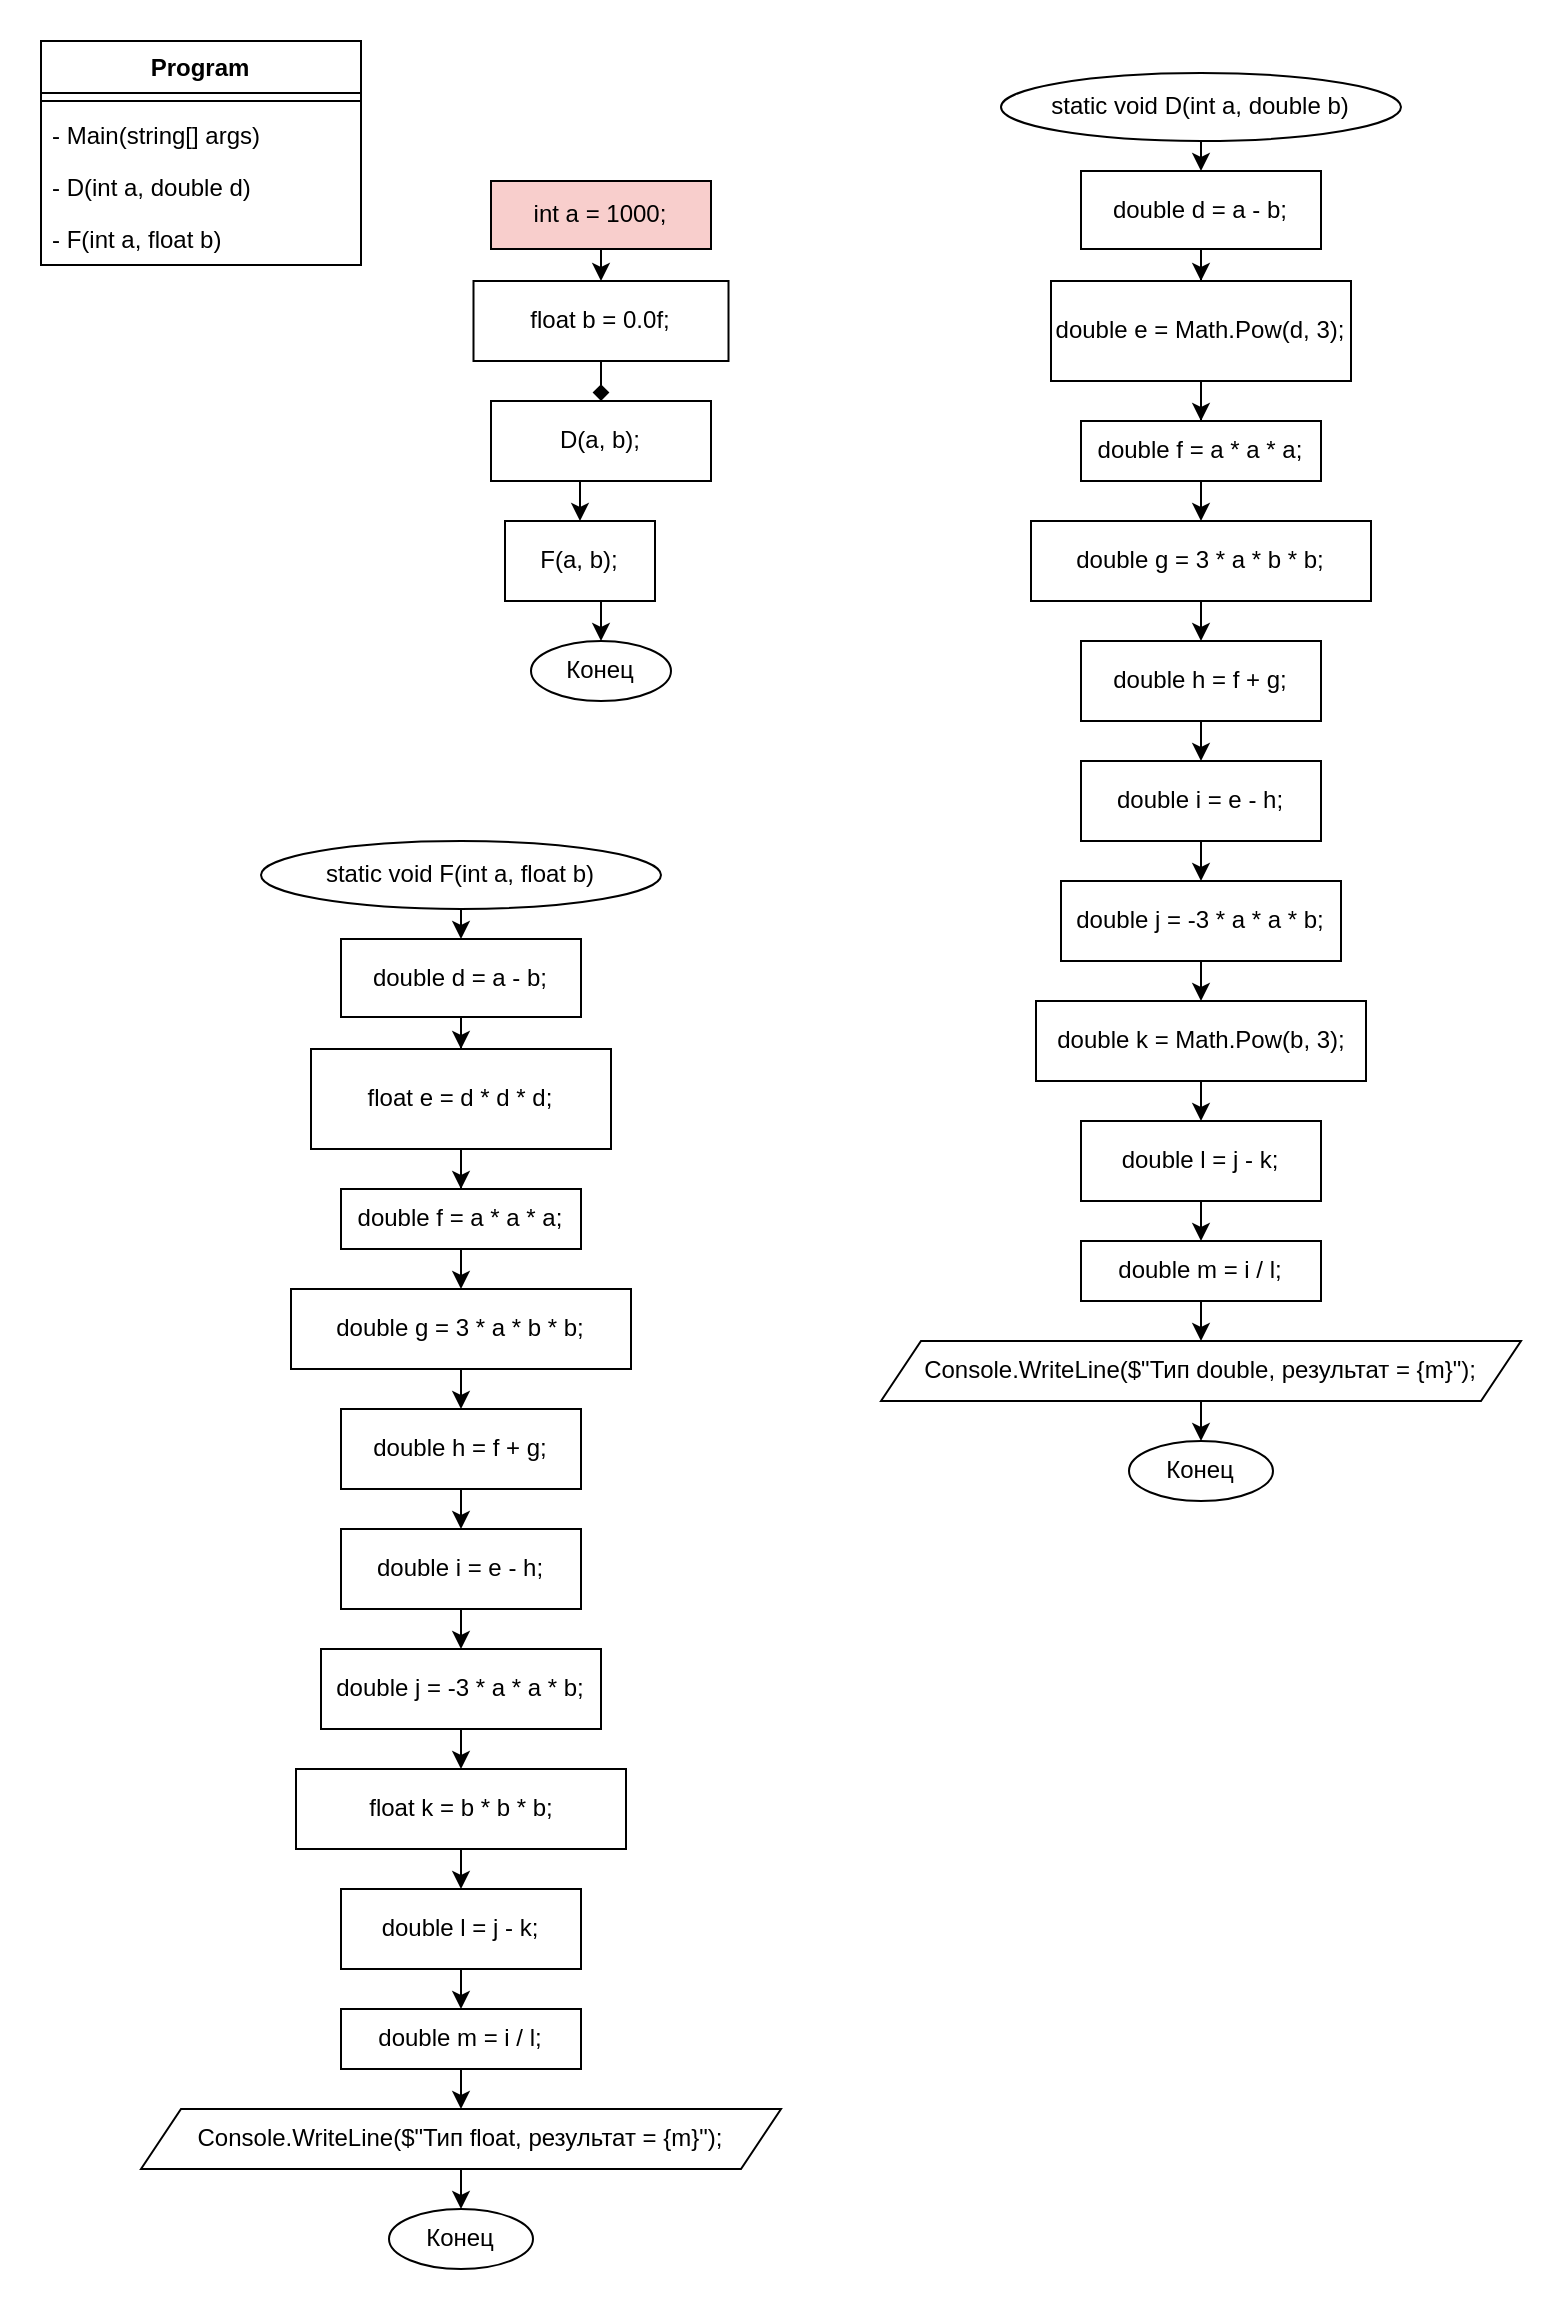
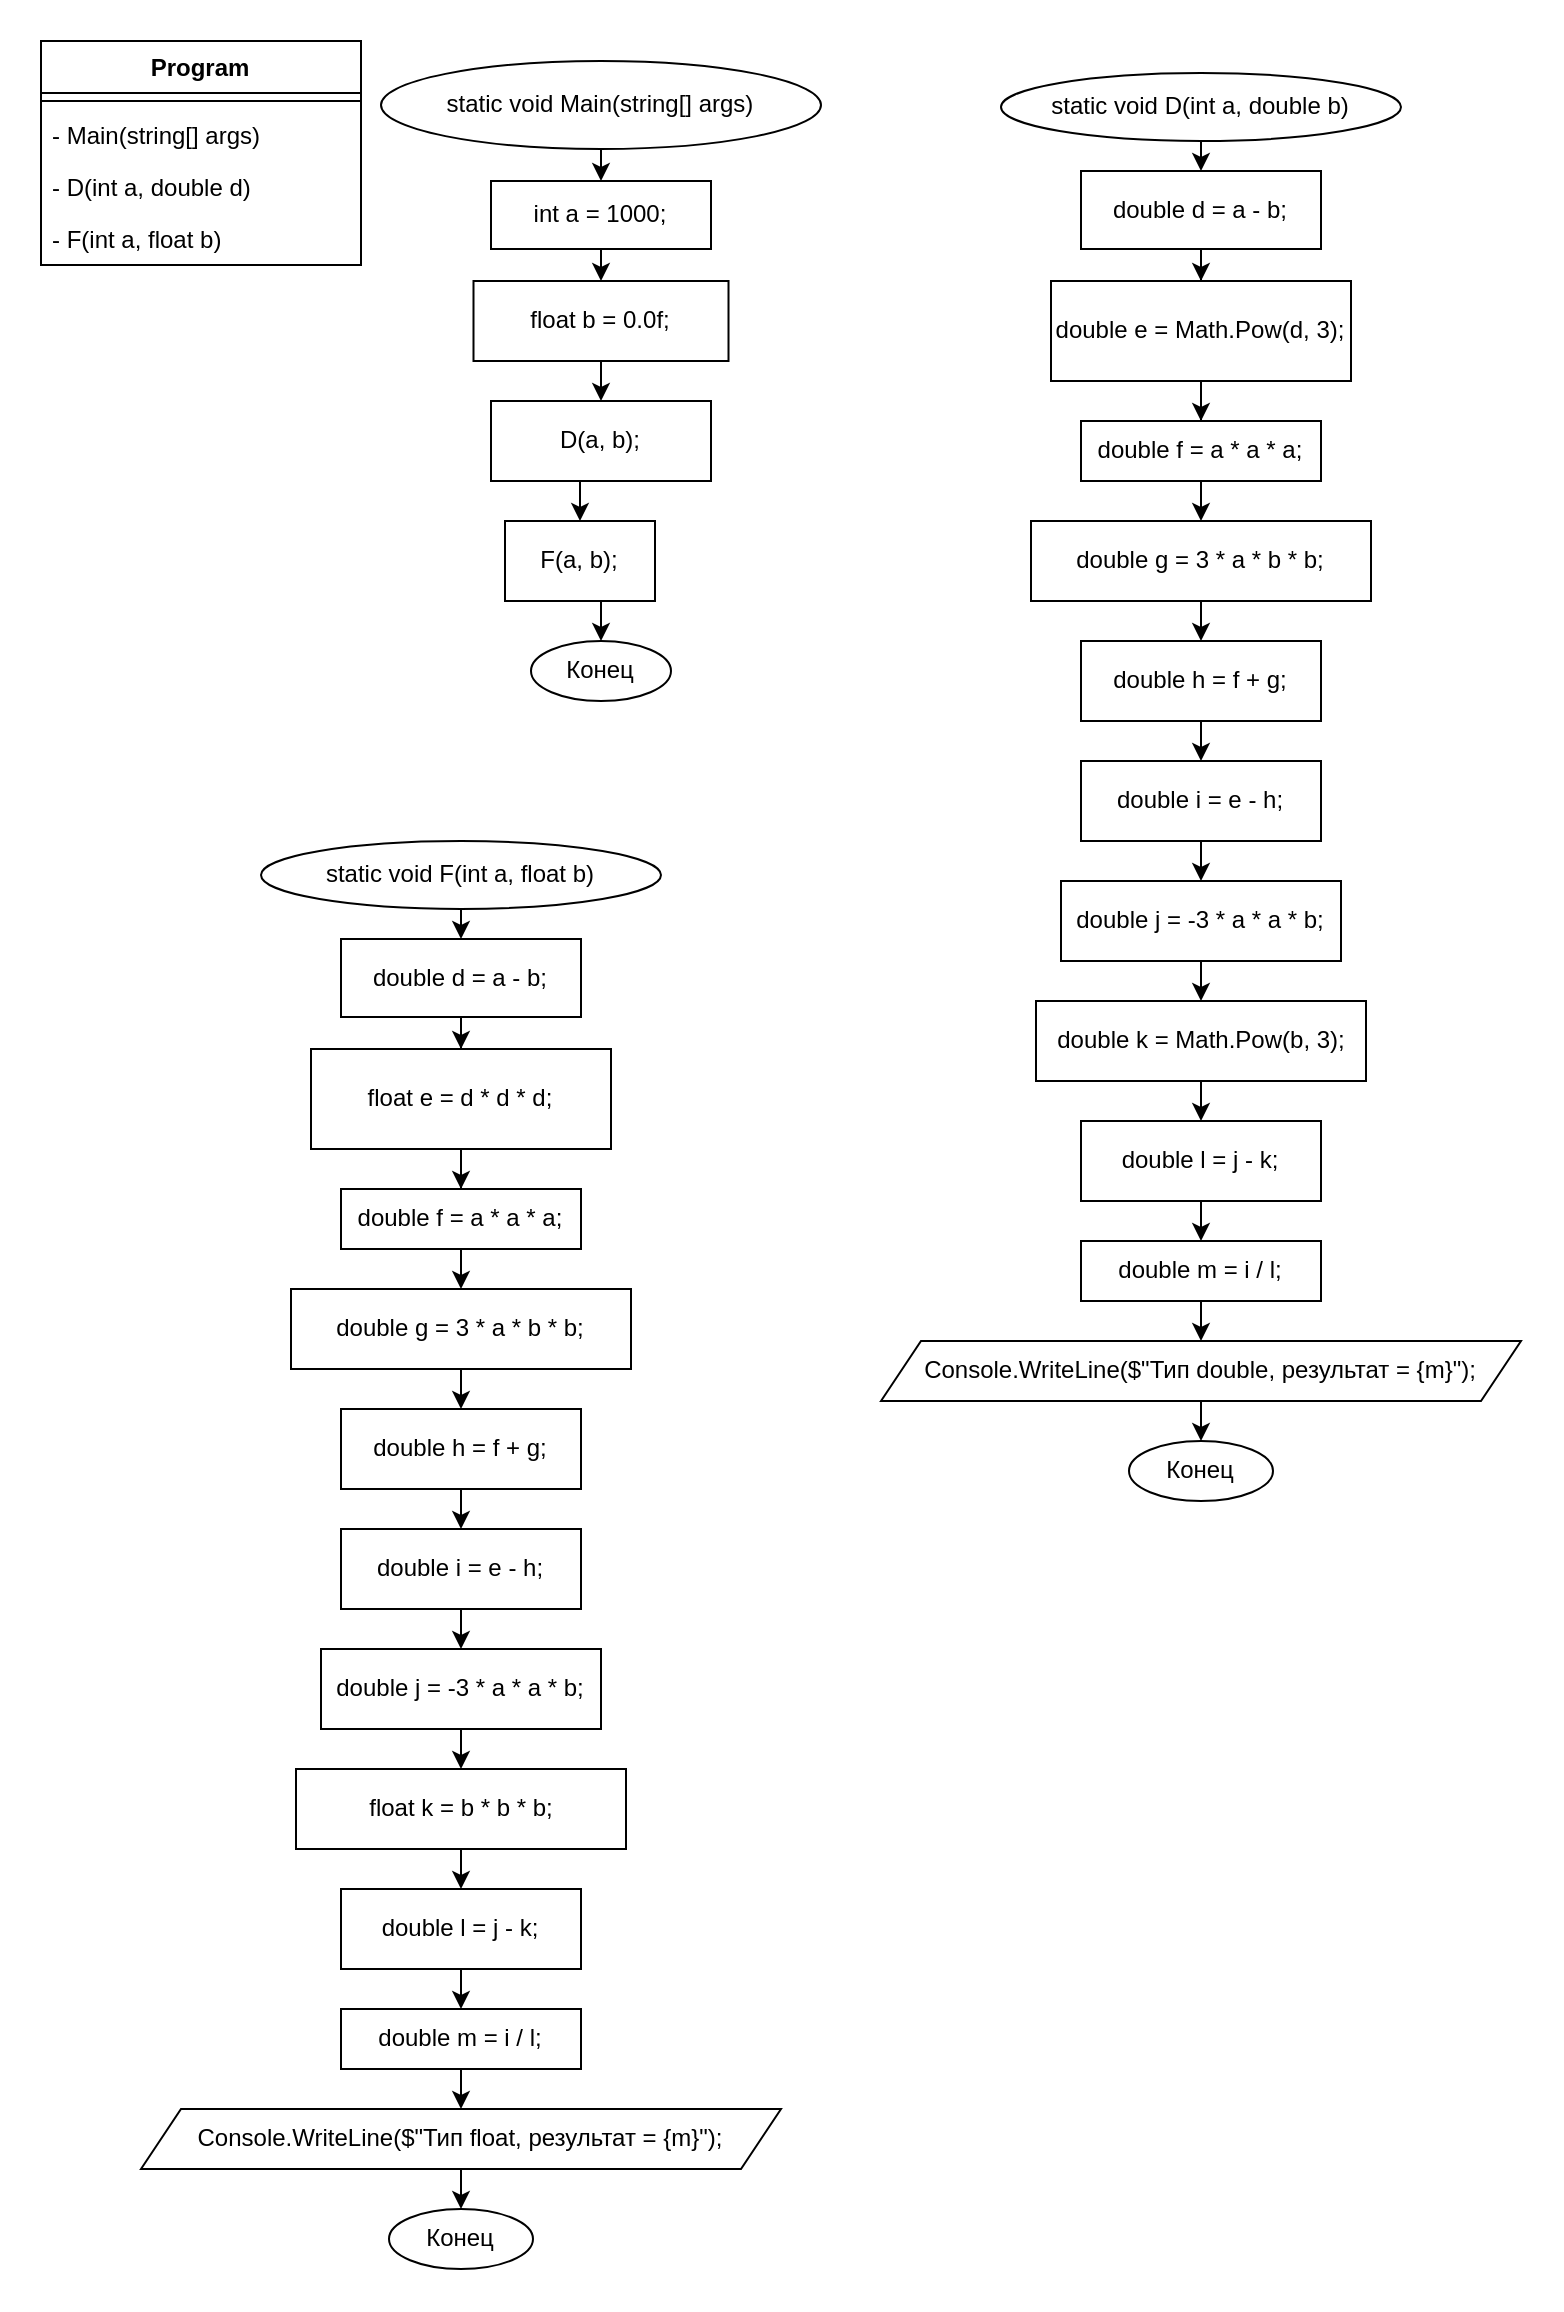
none -> (601, 105)
none -> (601, 158)
(601, 215) -> (601, 215)
(601, 385) -> (601, 386)
